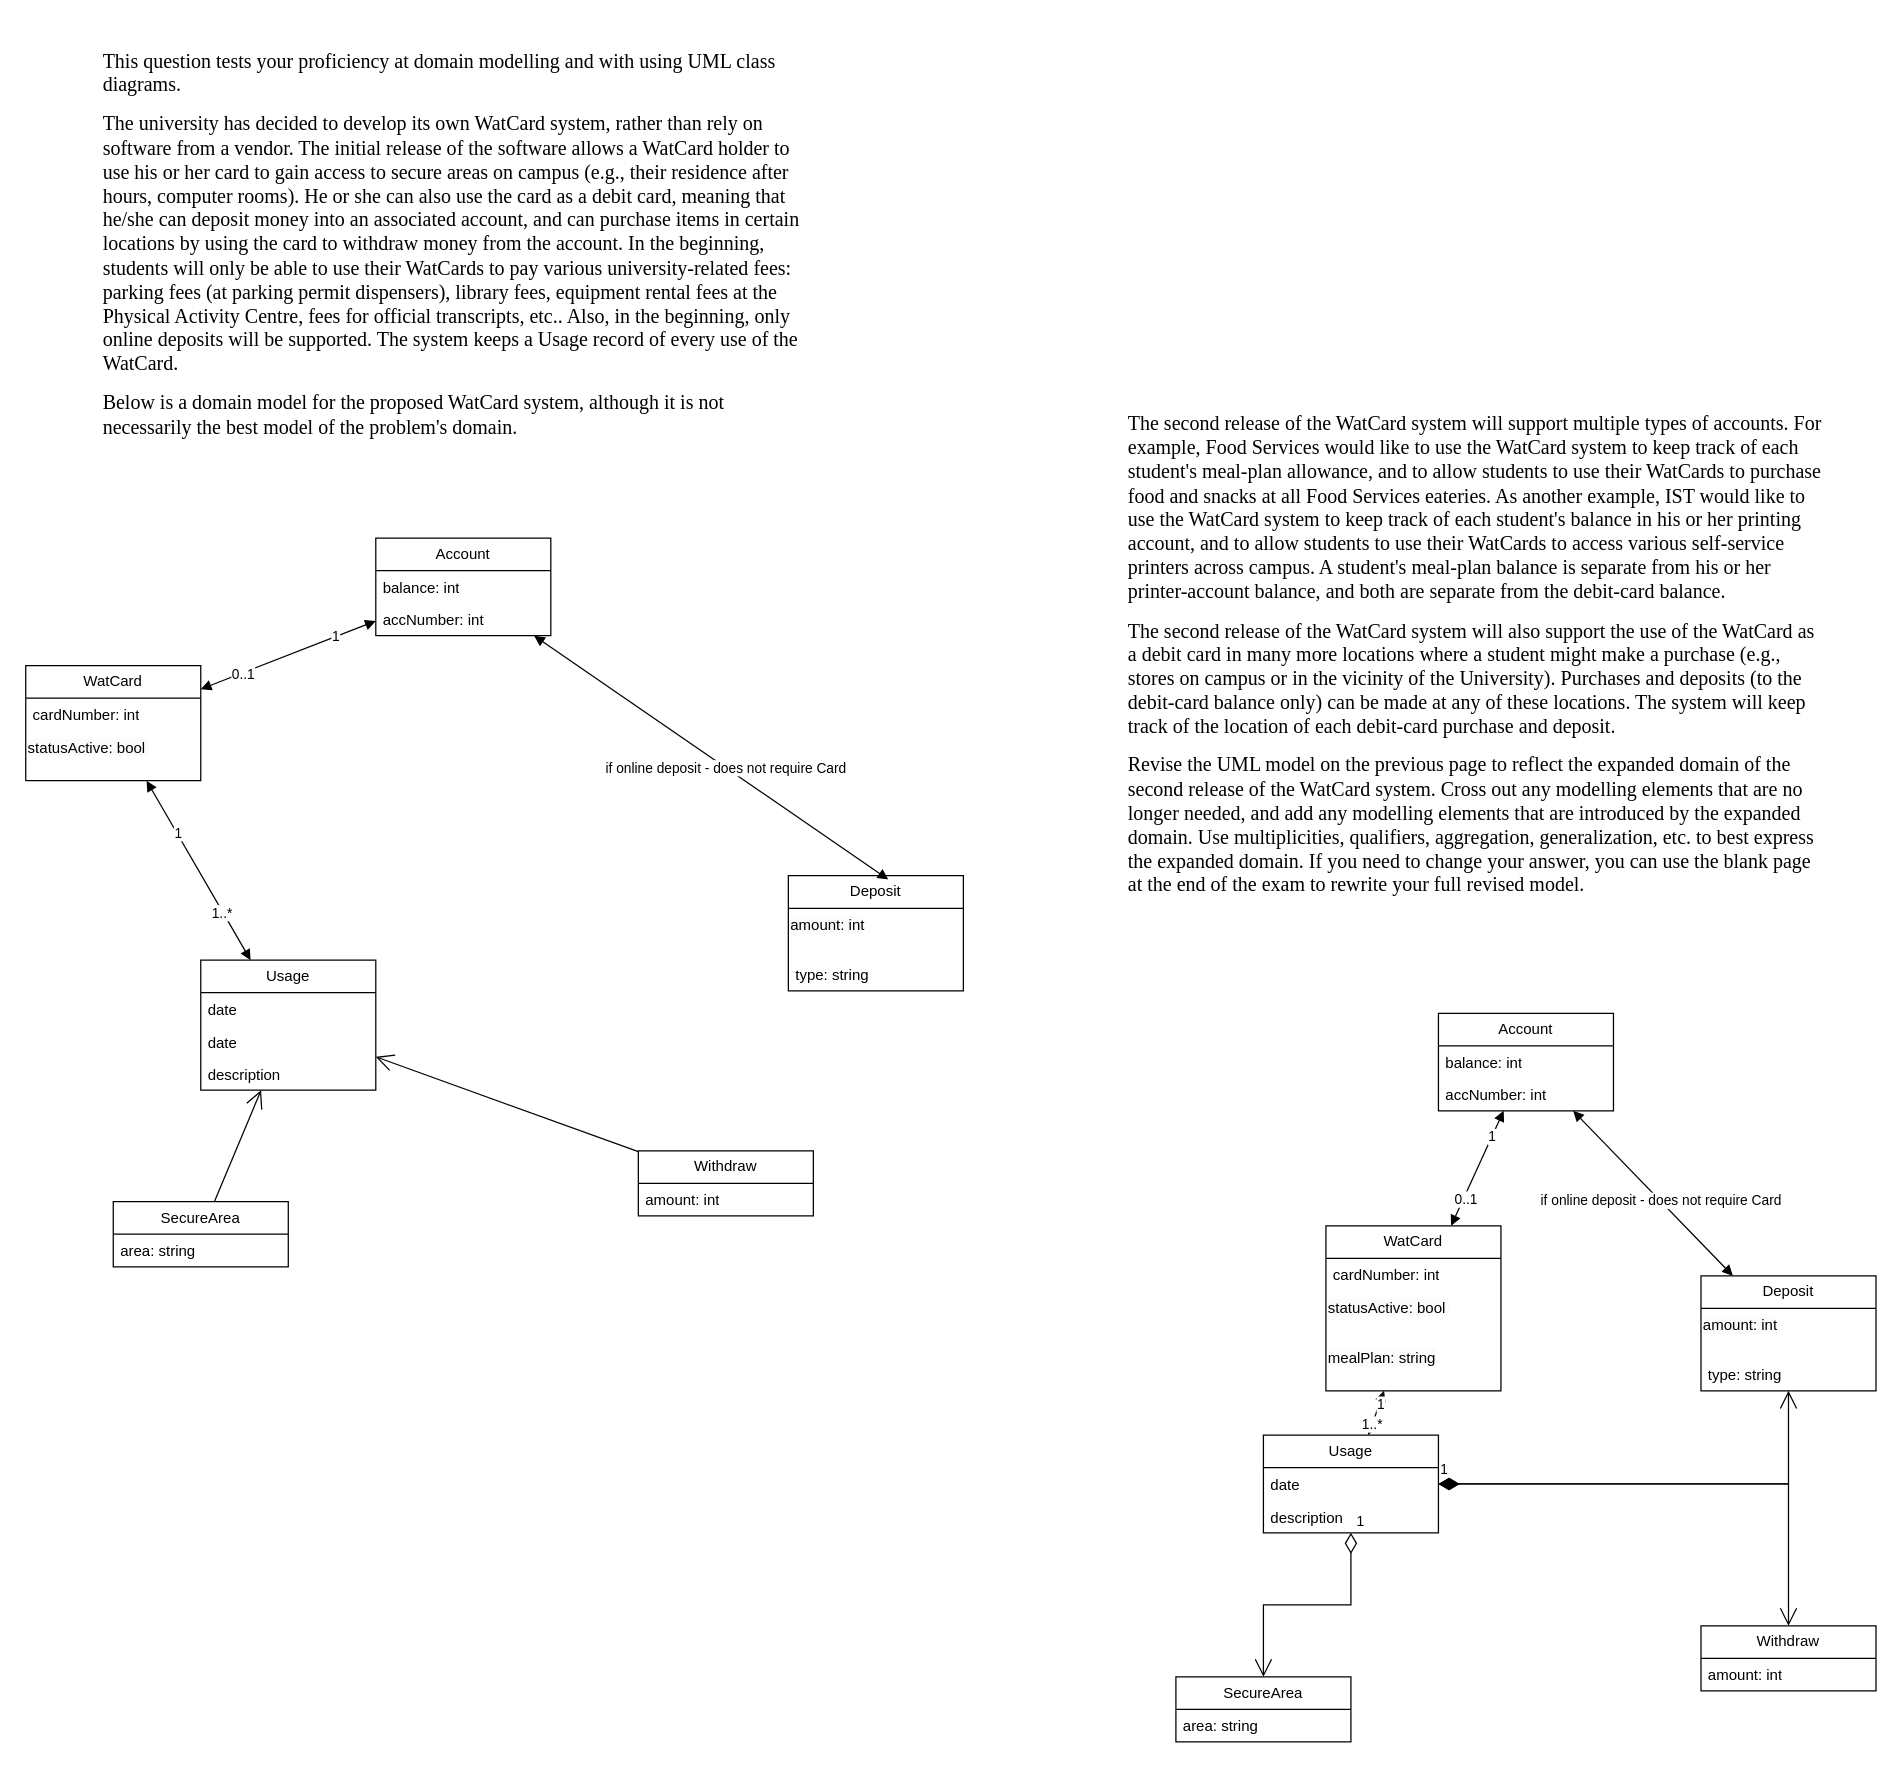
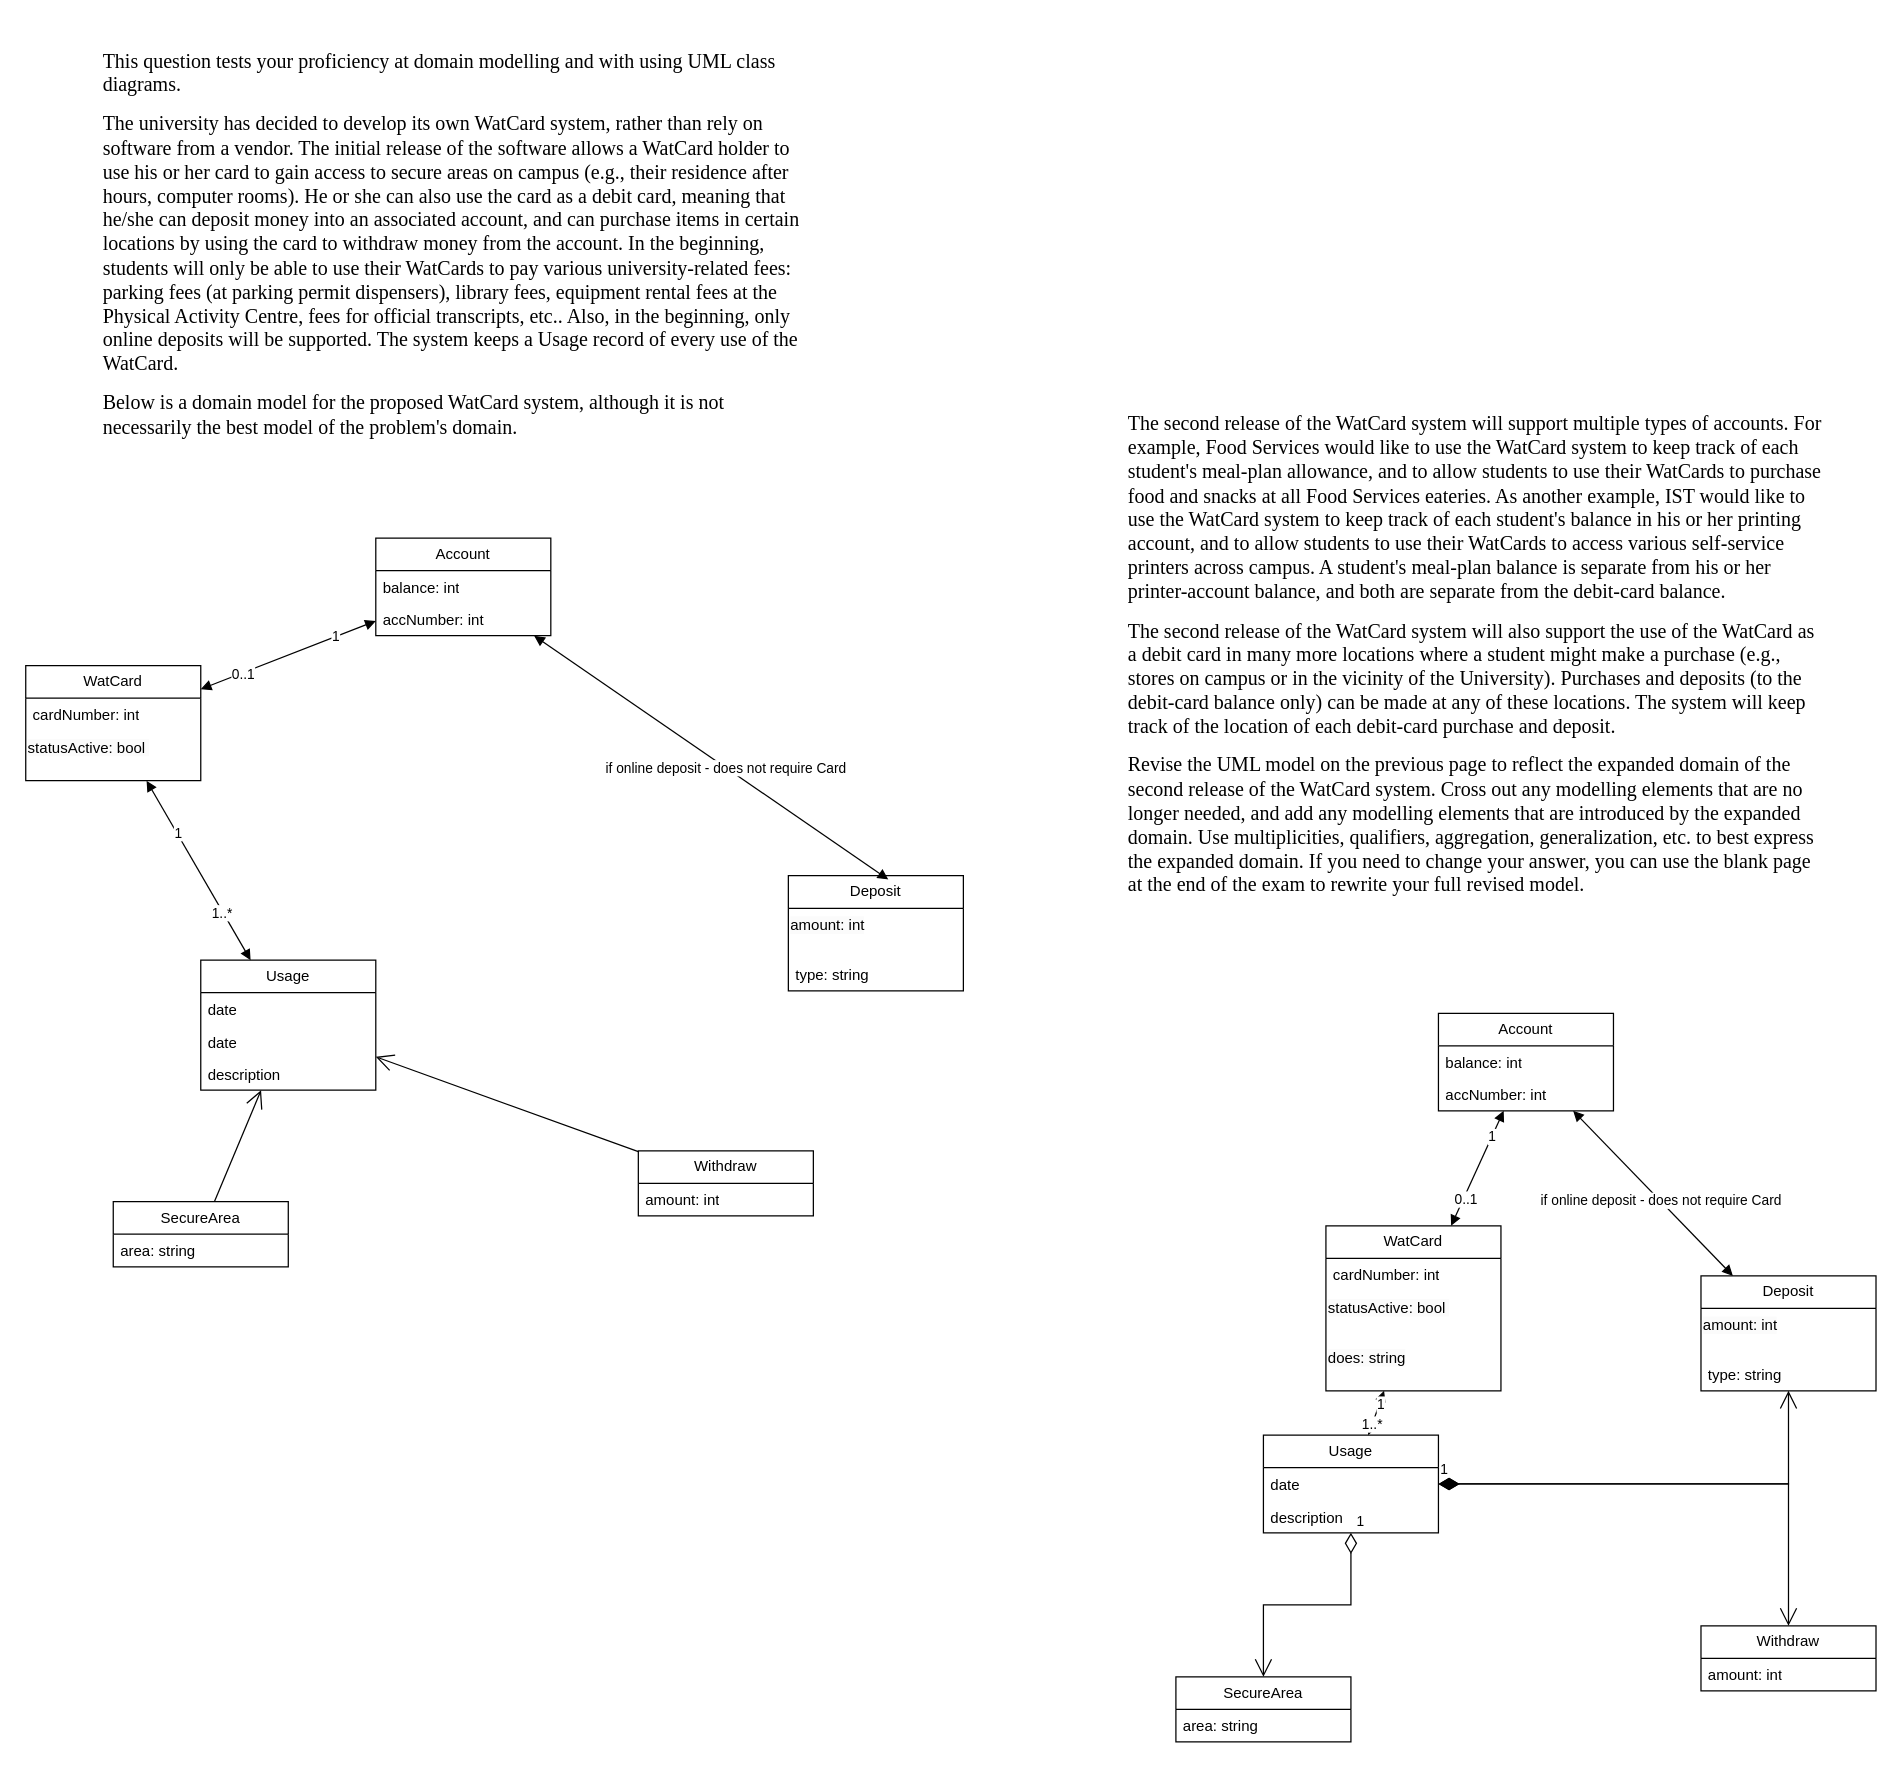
(1386, 1358) -> (1373, 1358)
